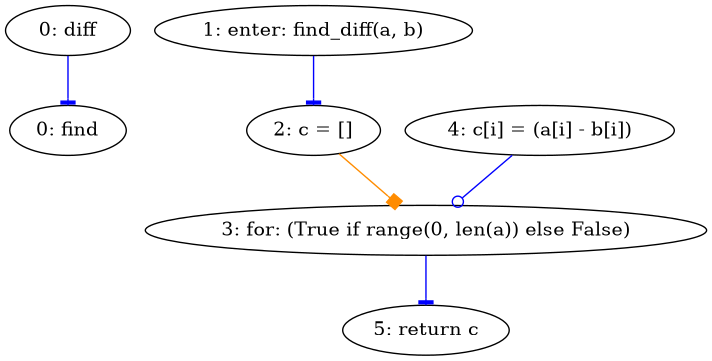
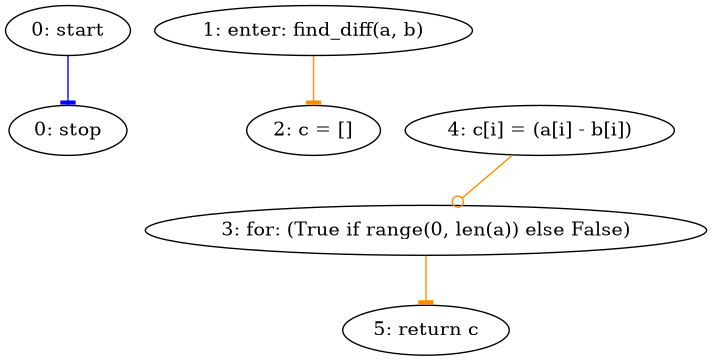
(68, 31) -> (68, 31)
(314, 77) -> (314, 77)
(68, 130) -> (68, 130)
(363, 175) -> none
(487, 177) -> (487, 177)
(426, 277) -> (426, 277)
